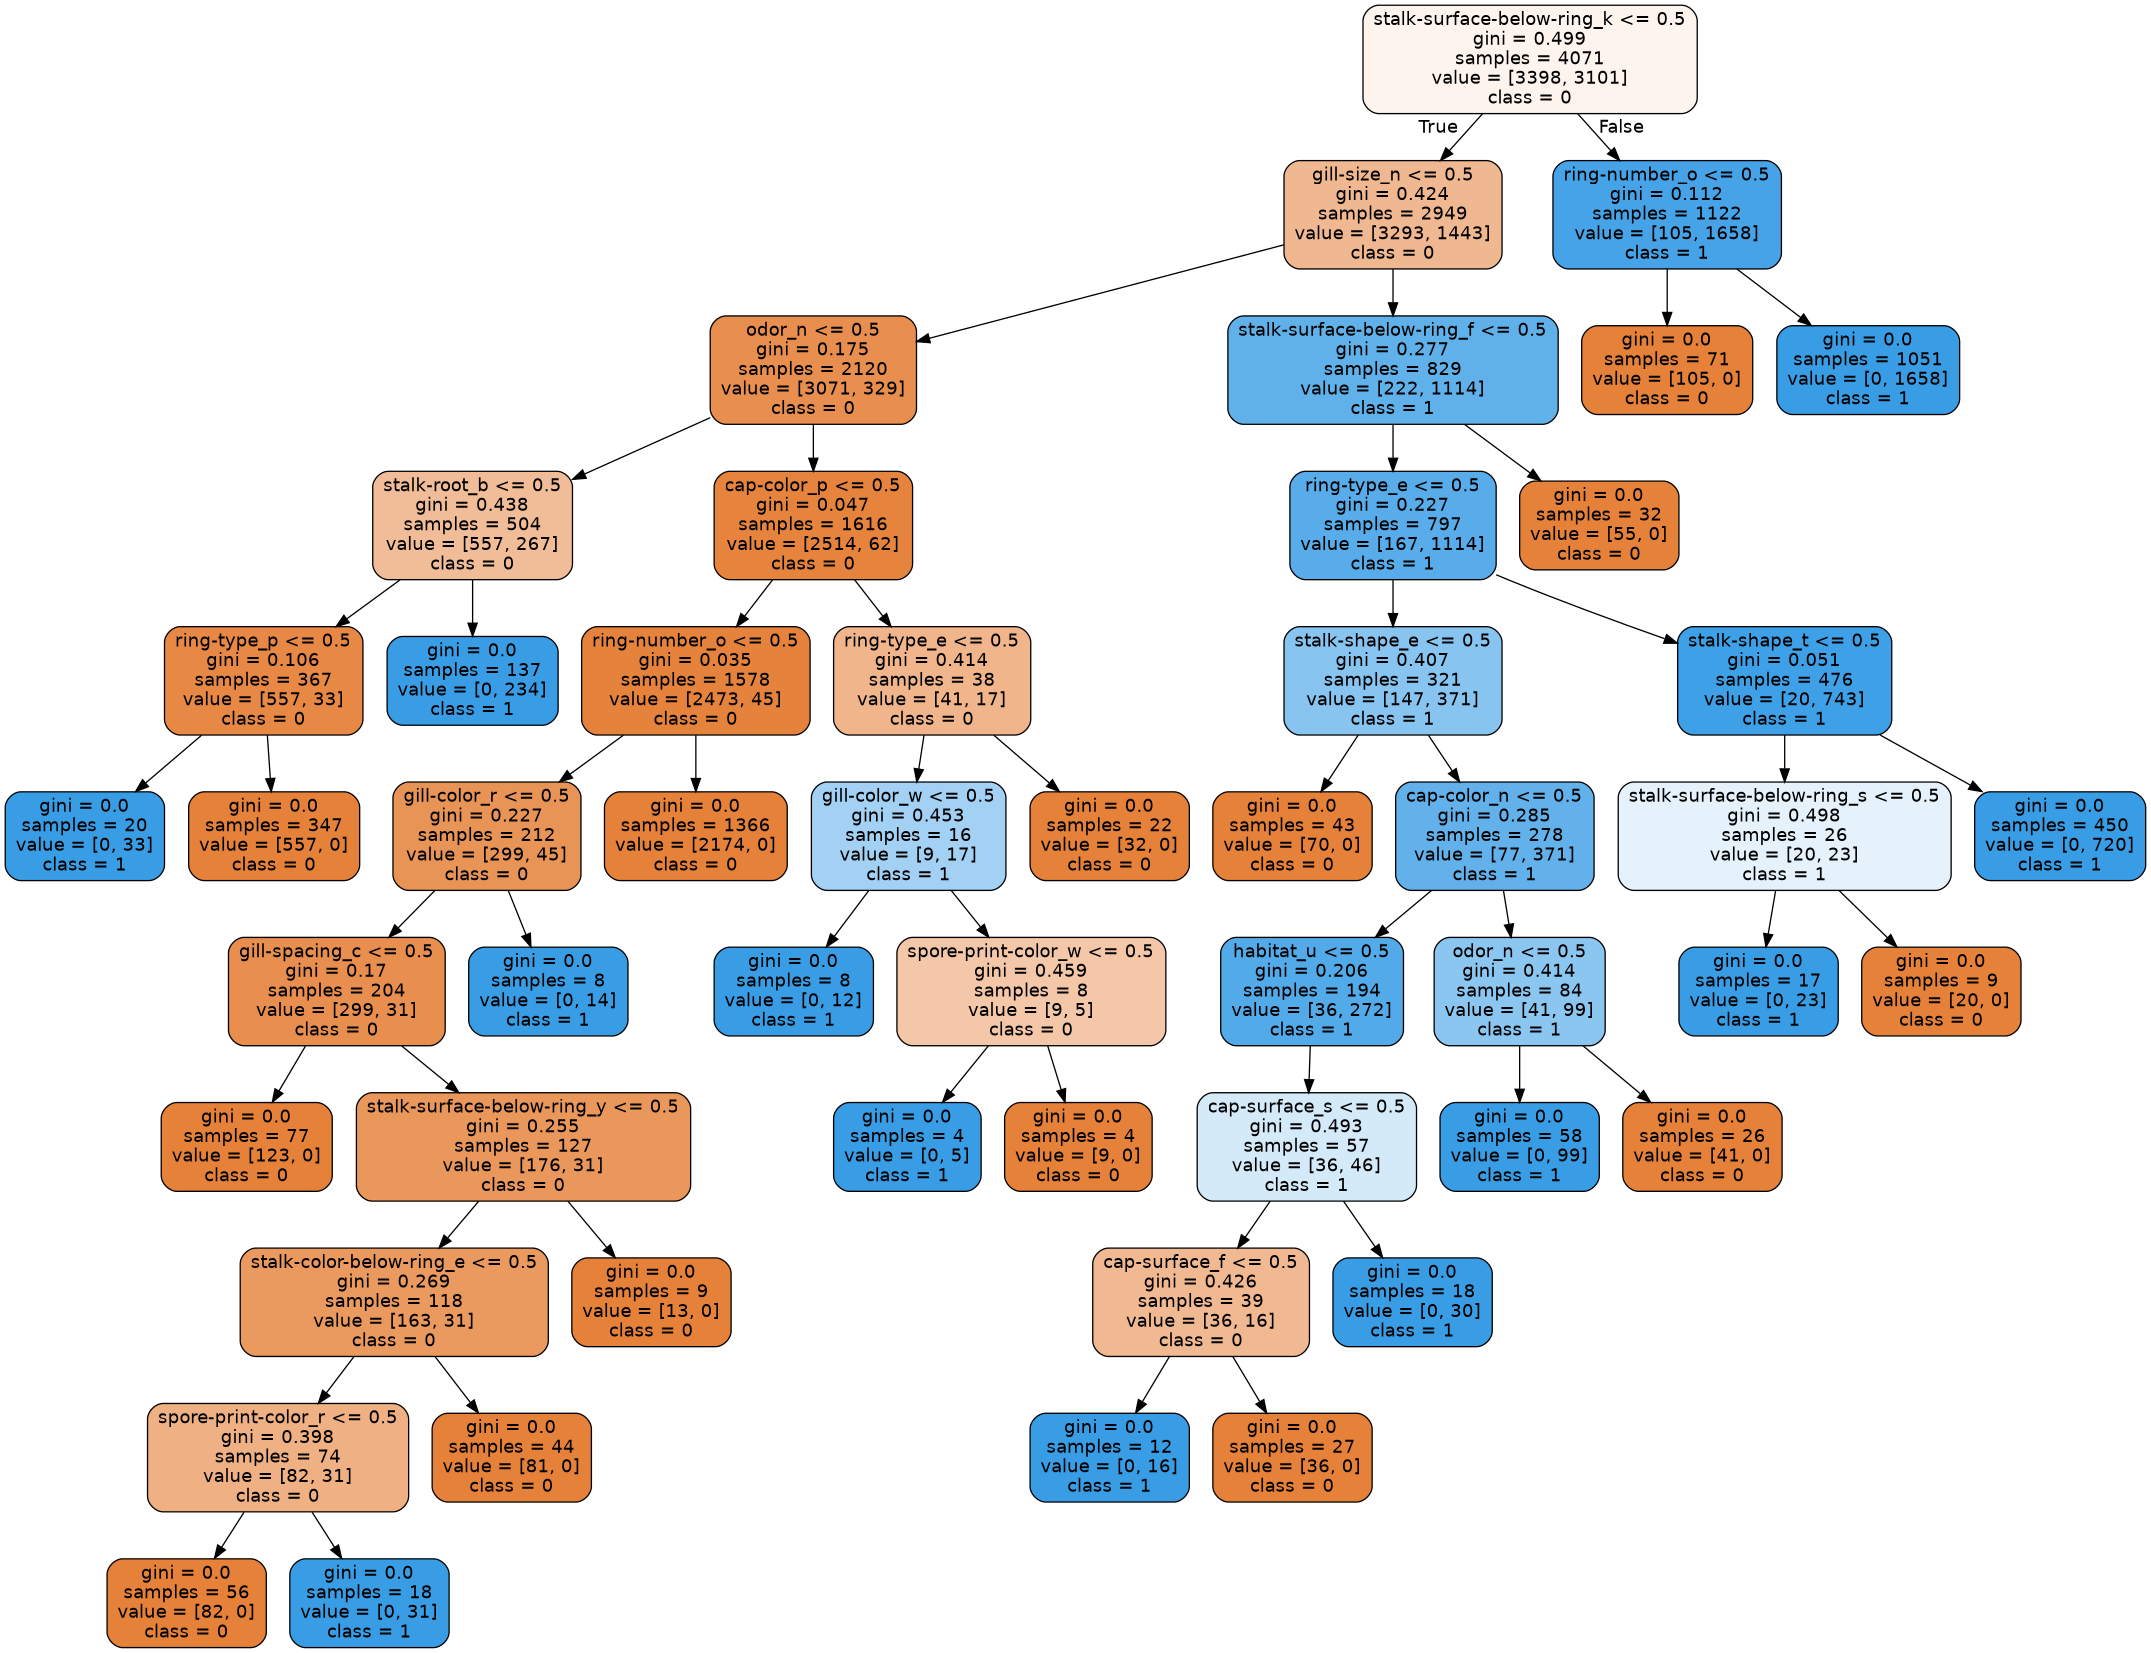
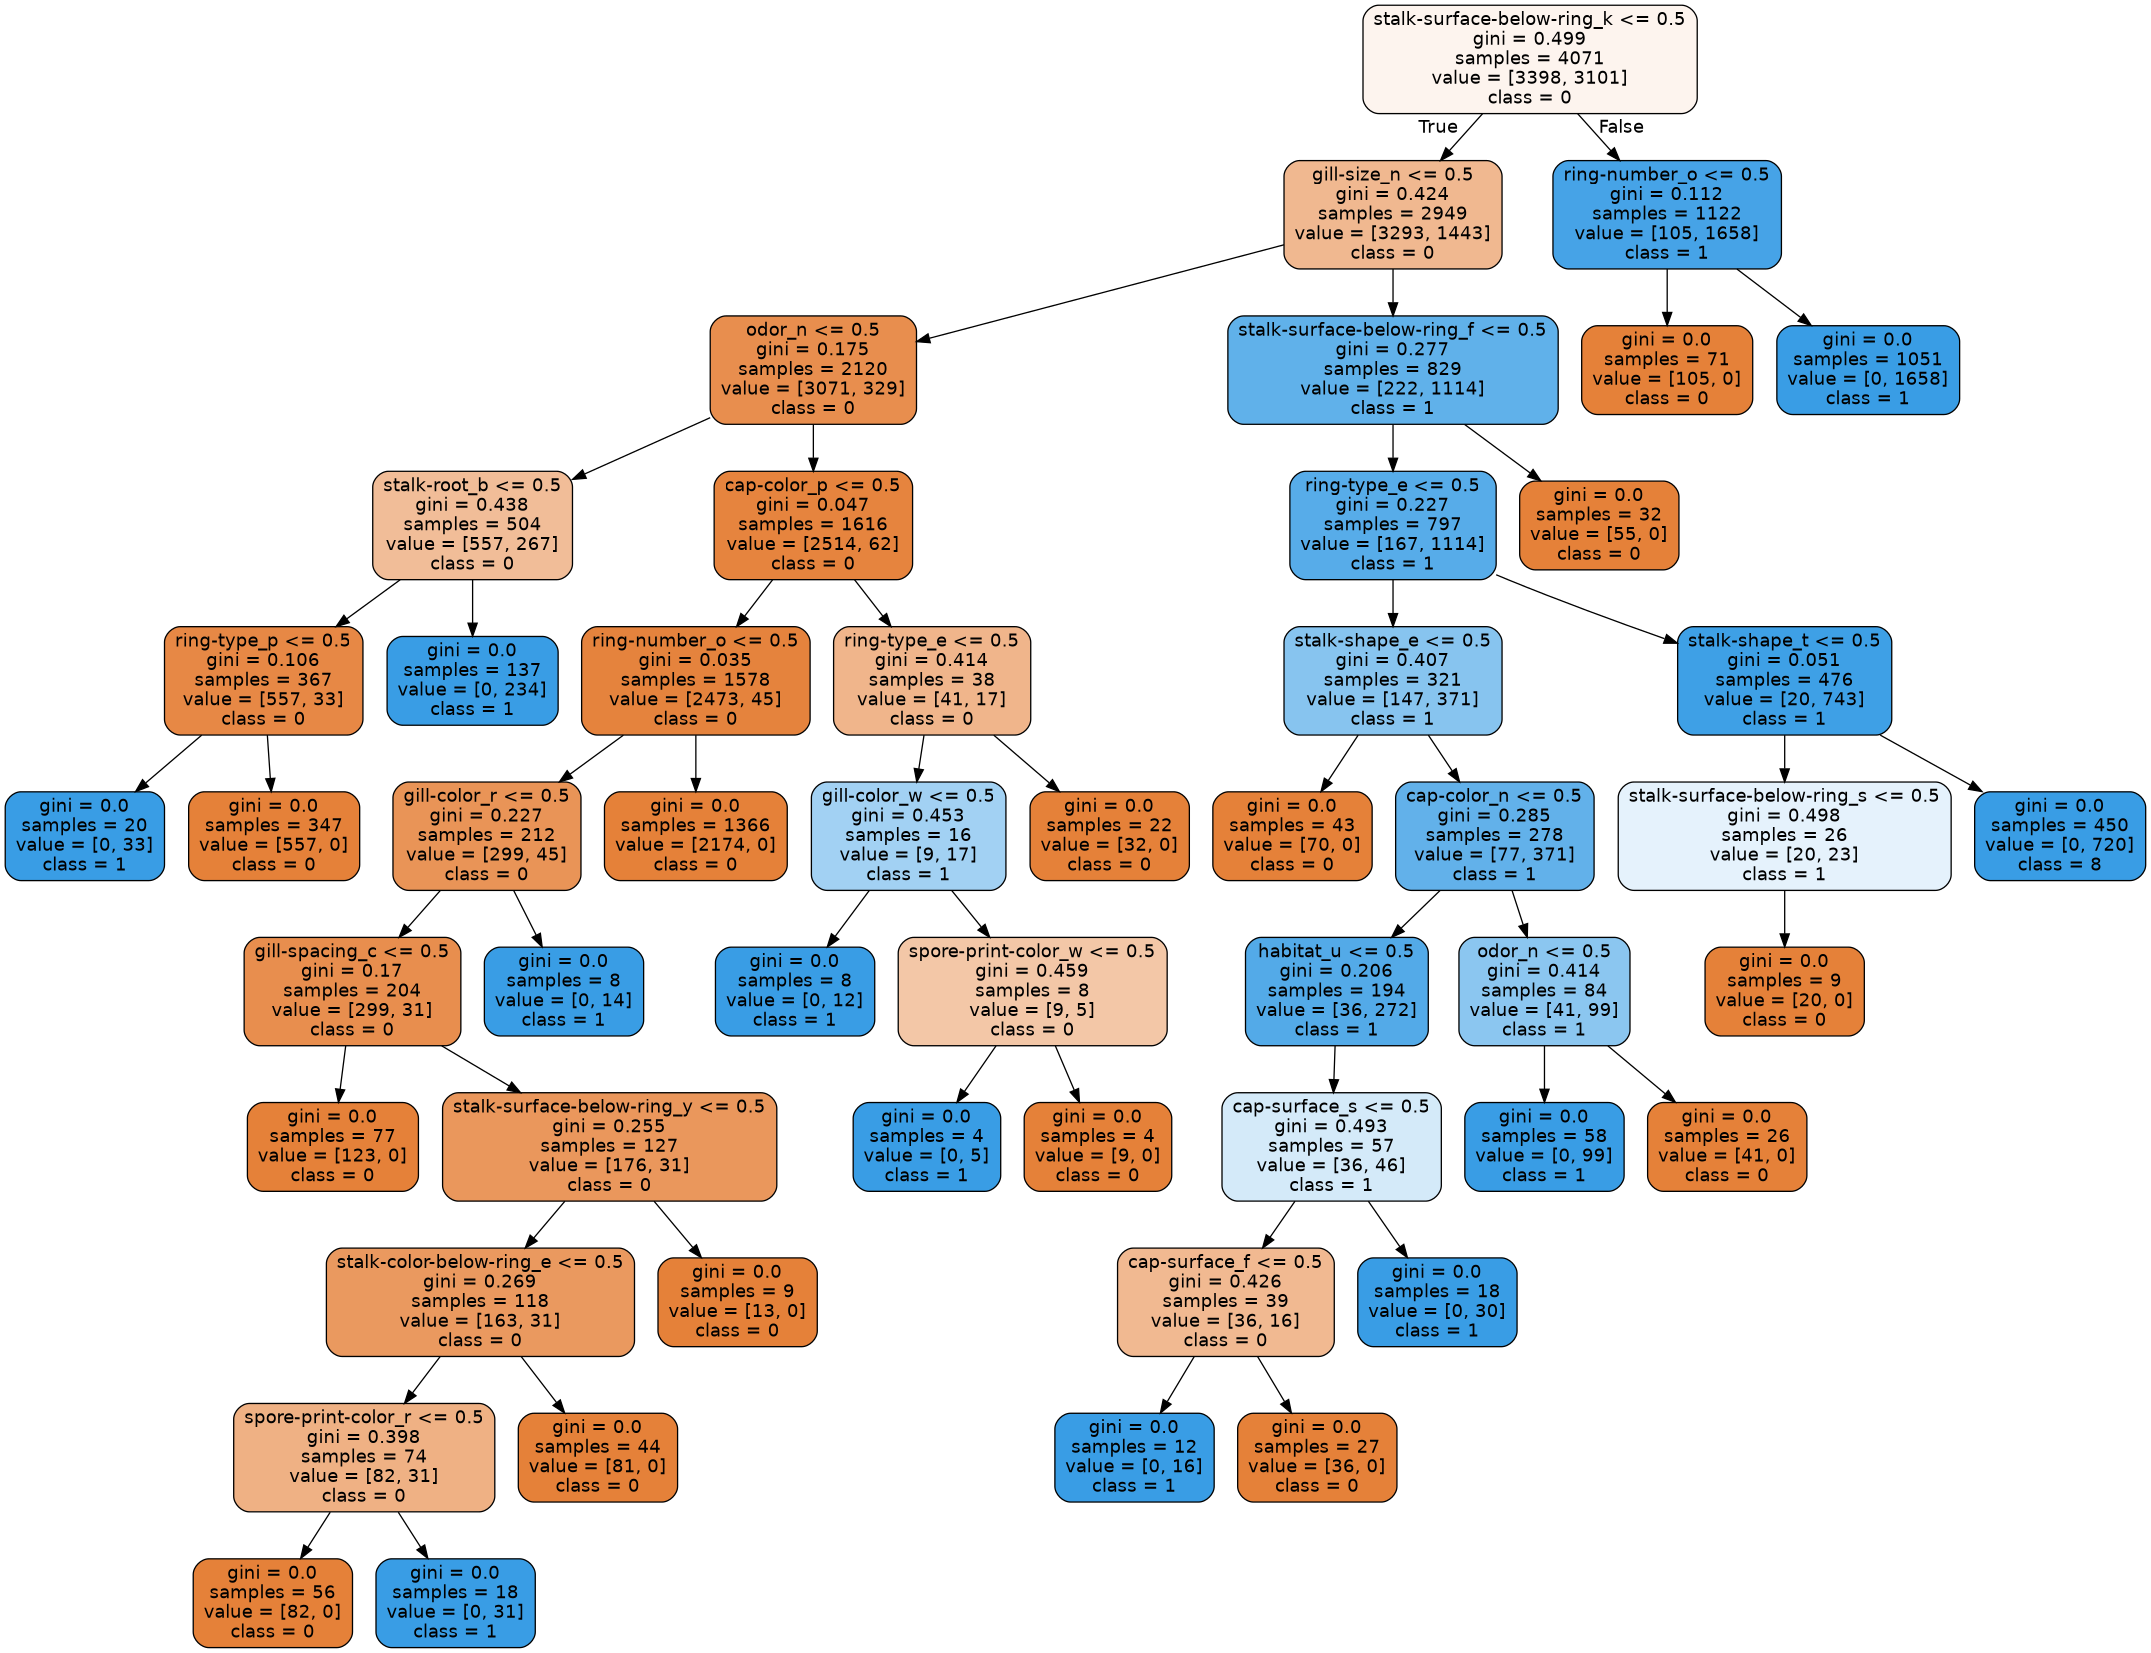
(2060, 836) -> (2060, 836)
(1759, 992) -> none
